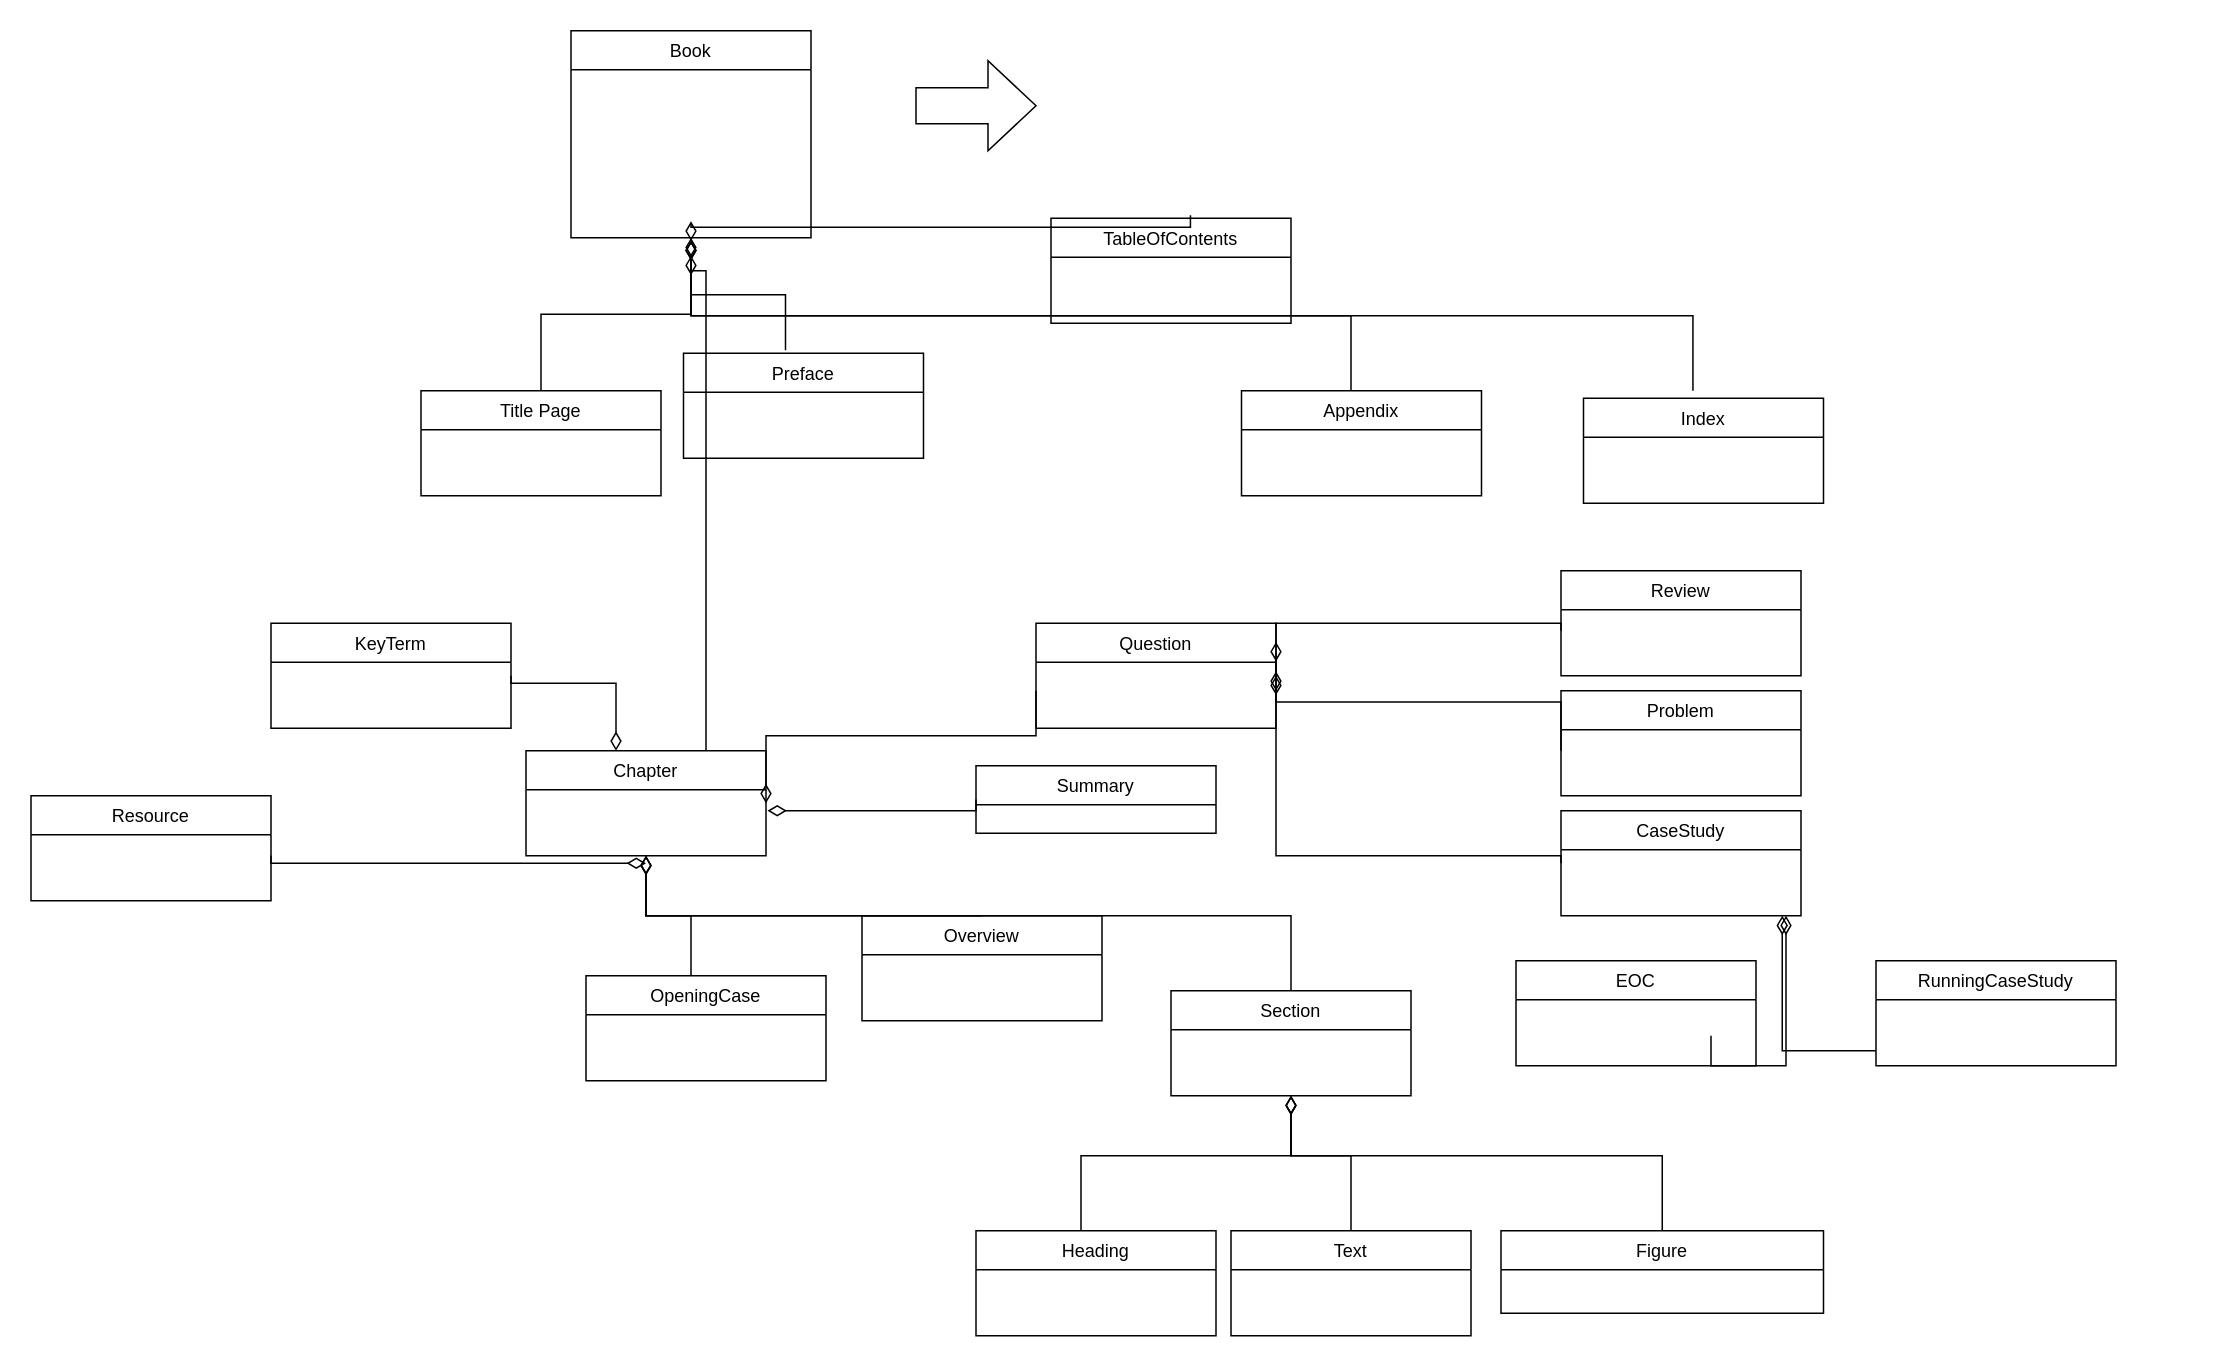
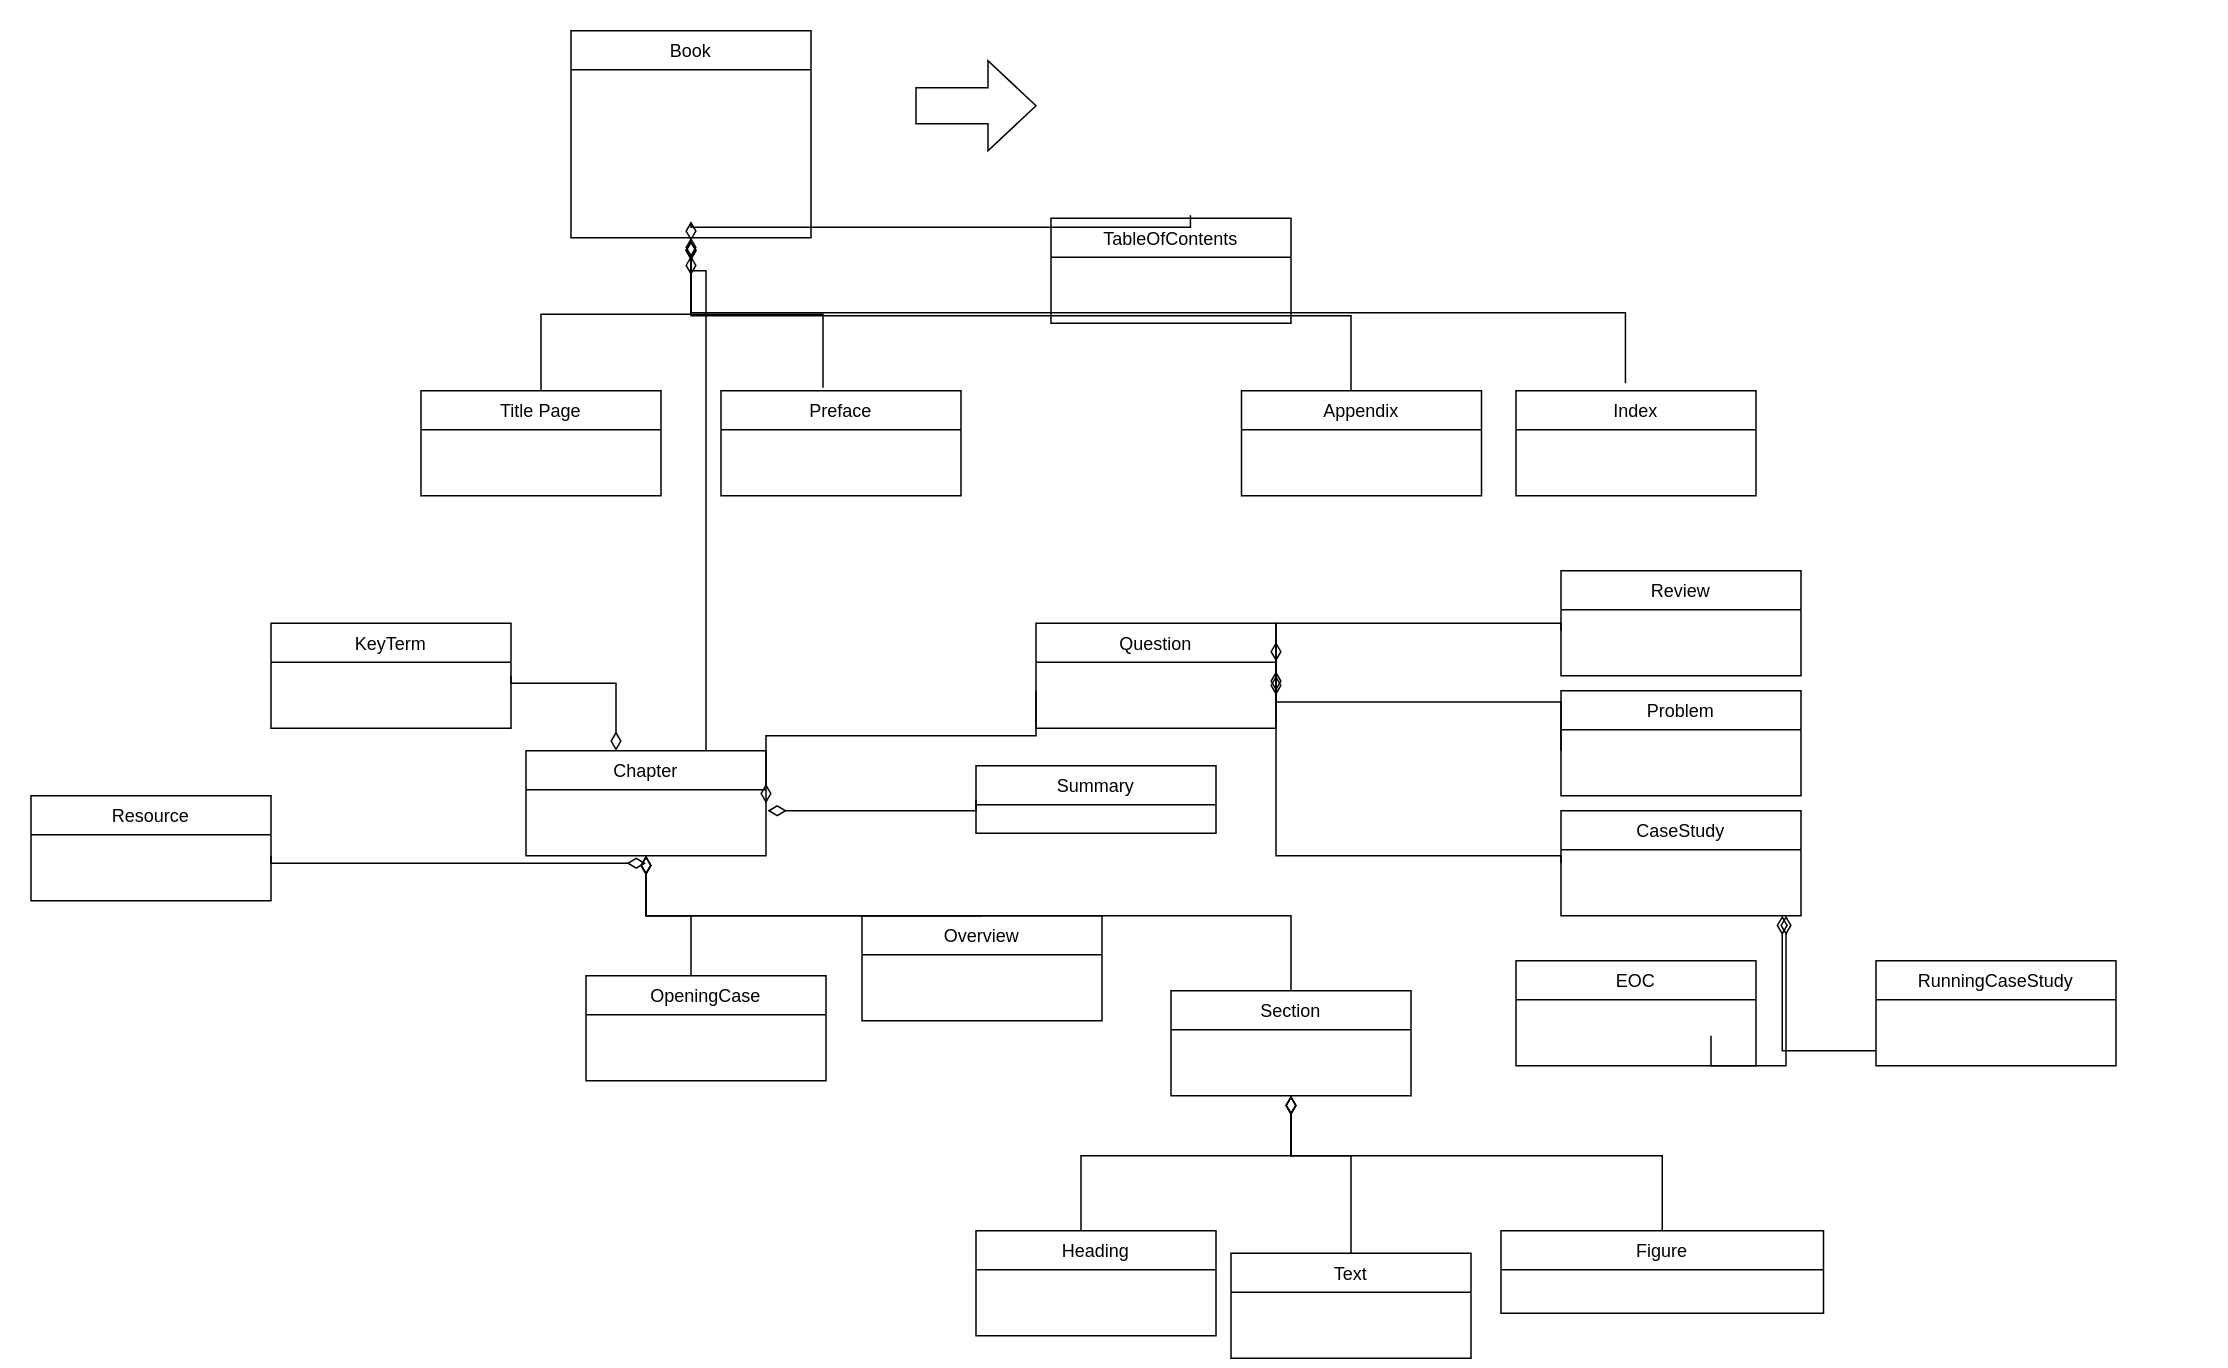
(803, 406) -> (841, 443)
(1703, 451) -> (1636, 443)
(1351, 1283) -> (1351, 1306)
